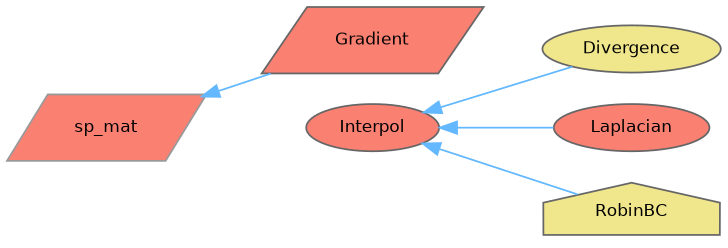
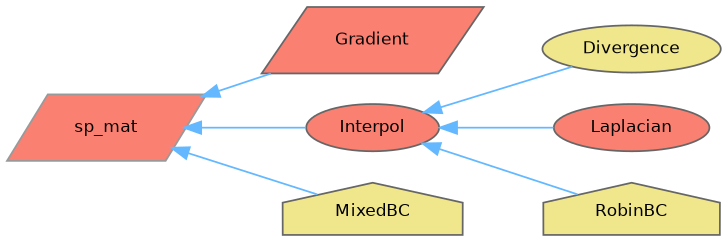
none -> (253, 128)
none -> (373, 212)
